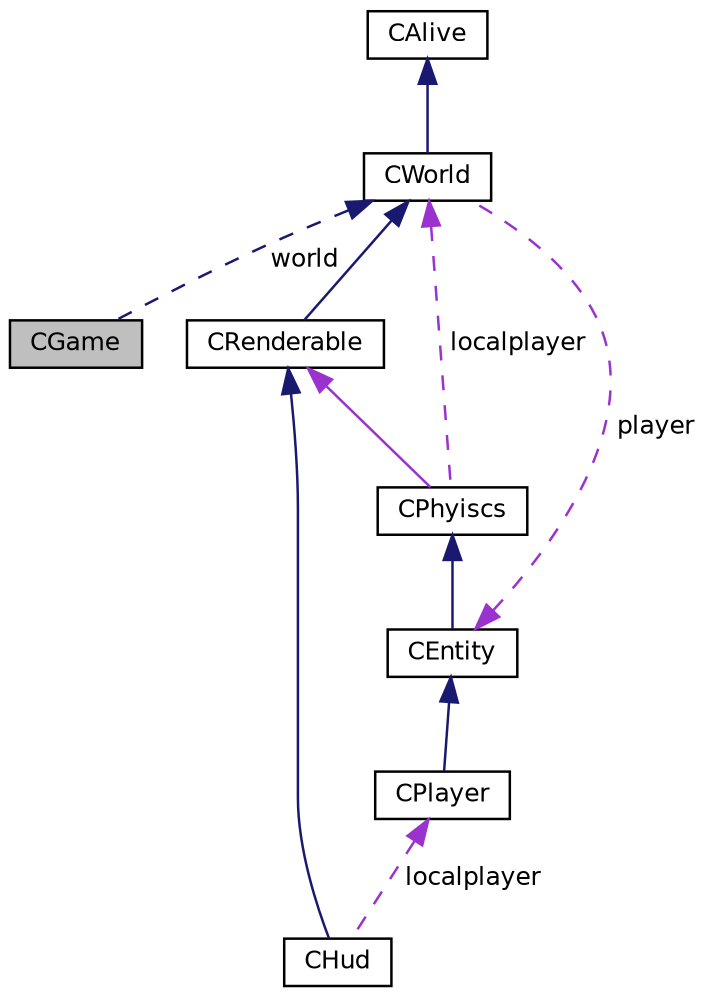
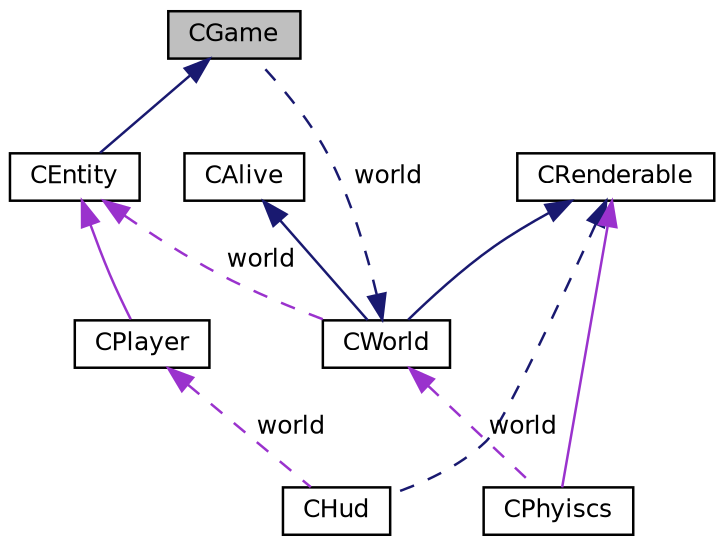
(348, 270) -> (475, 261)
(515, 344) -> (520, 428)
(652, 428) -> (258, 261)
(452, 595) -> (145, 114)
(298, 668) -> (520, 384)
(447, 737) -> (109, 273)
(470, 879) -> (288, 428)
